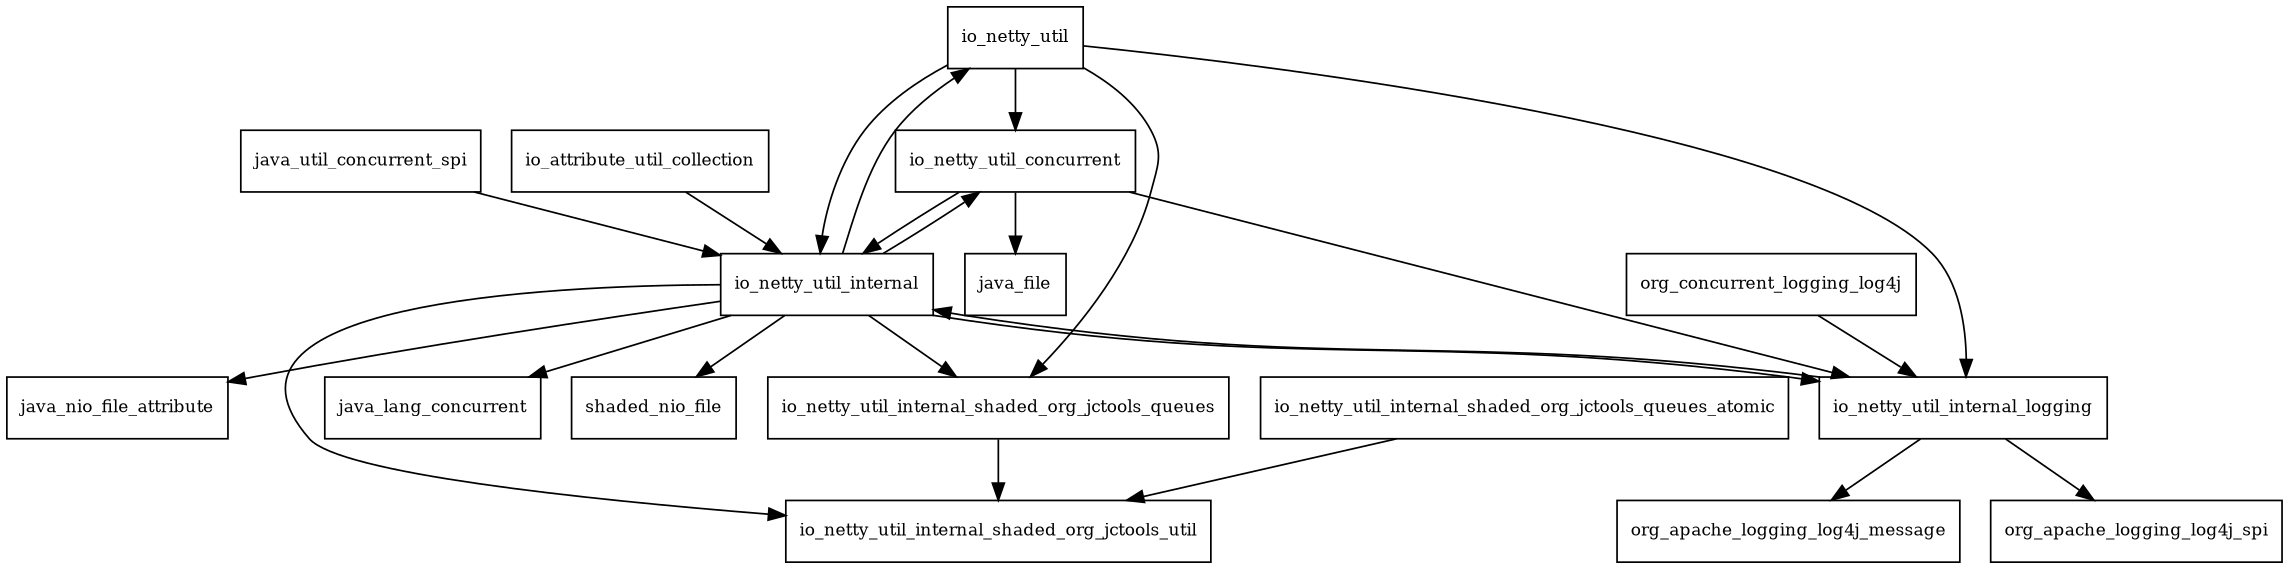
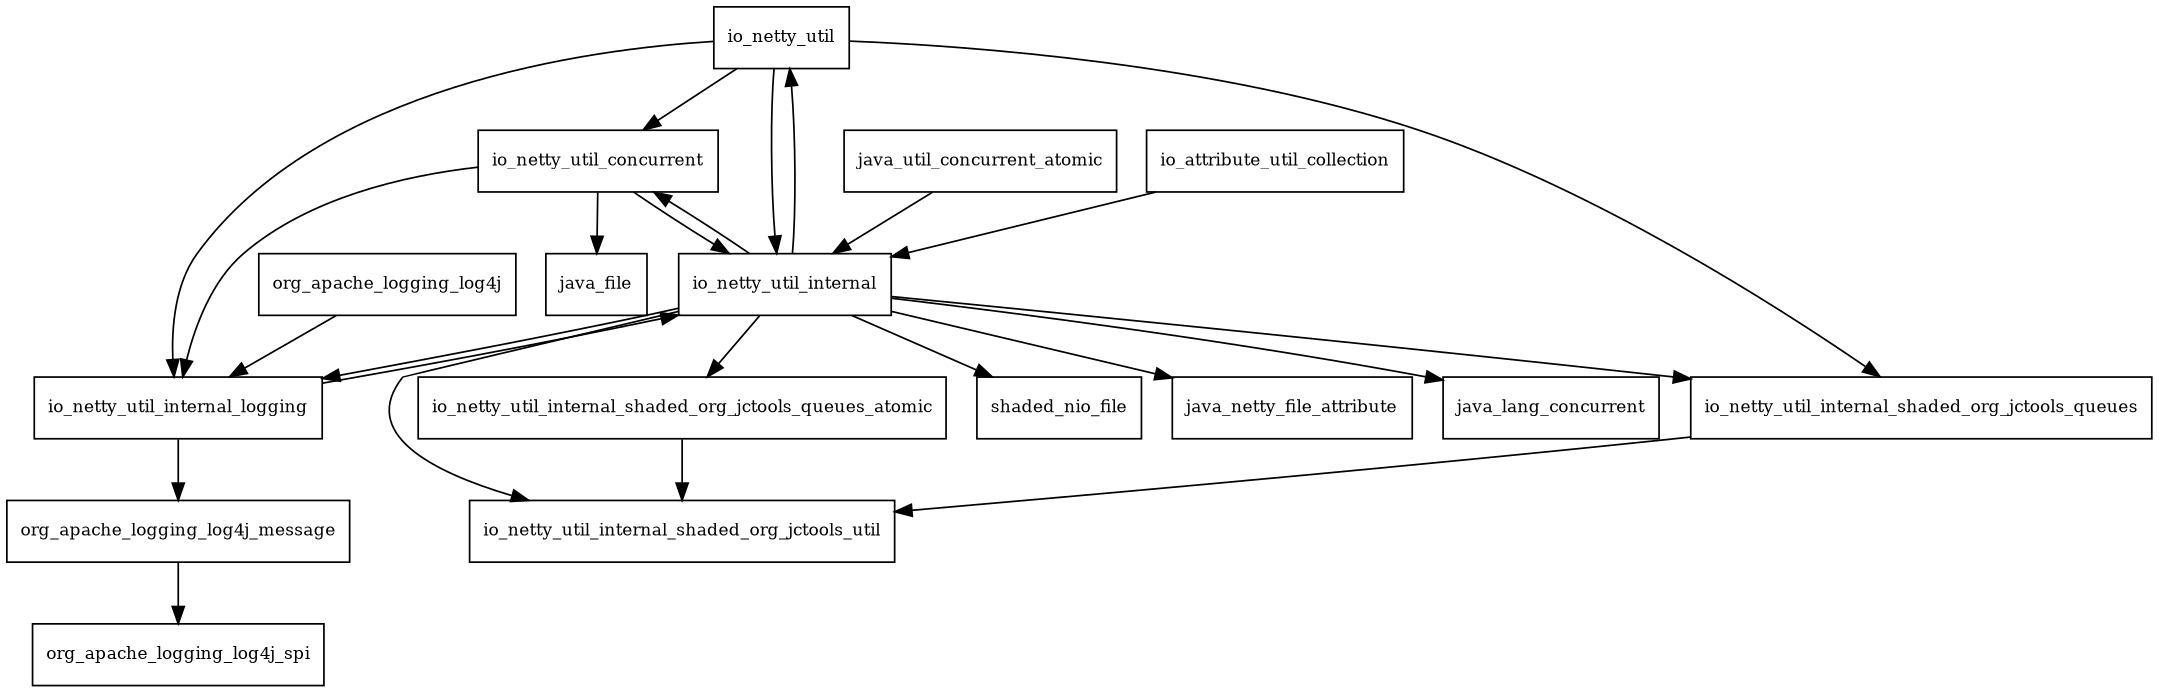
(361, 161) -> (980, 161)
(1771, 285) -> (387, 285)
none -> (739, 340)
(117, 408) -> (1292, 408)
(2043, 465) -> (178, 585)
